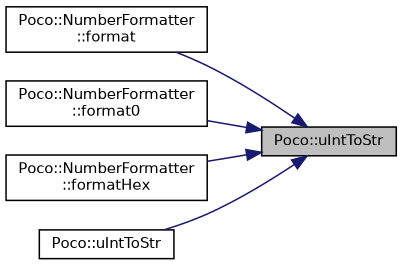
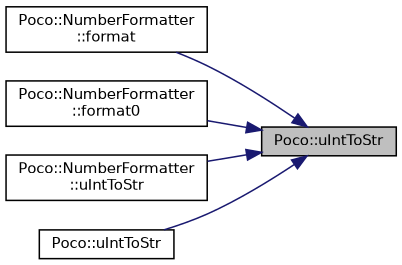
(107, 178) -> (107, 178)
